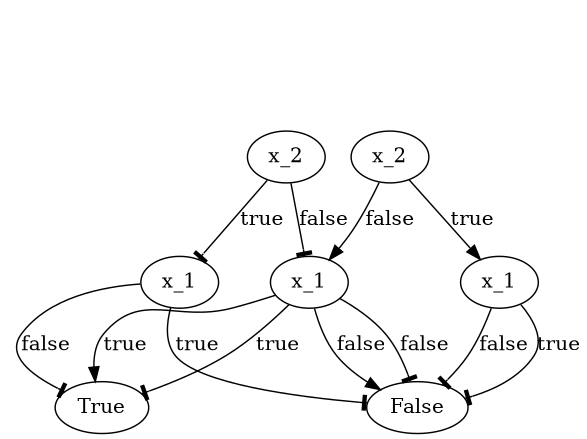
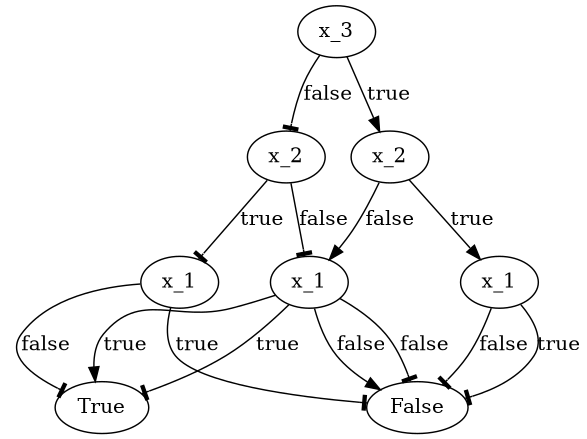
none -> (337, 32)
